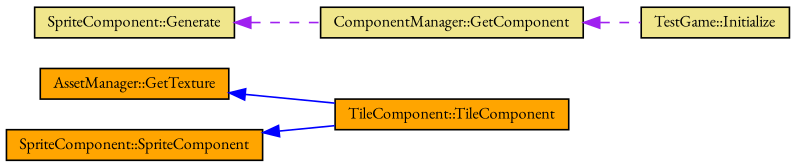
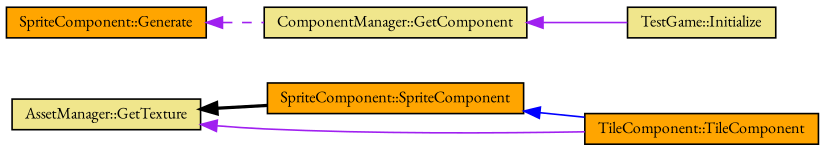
(135, 23) -> (106, 23)
(620, 23) -> (585, 23)
(135, 84) -> (106, 114)
(290, 99) -> (401, 133)
none -> (242, 107)
